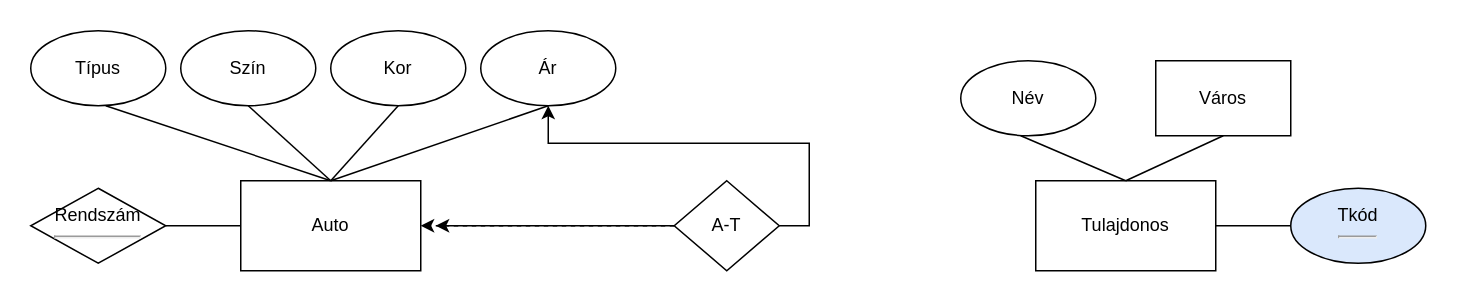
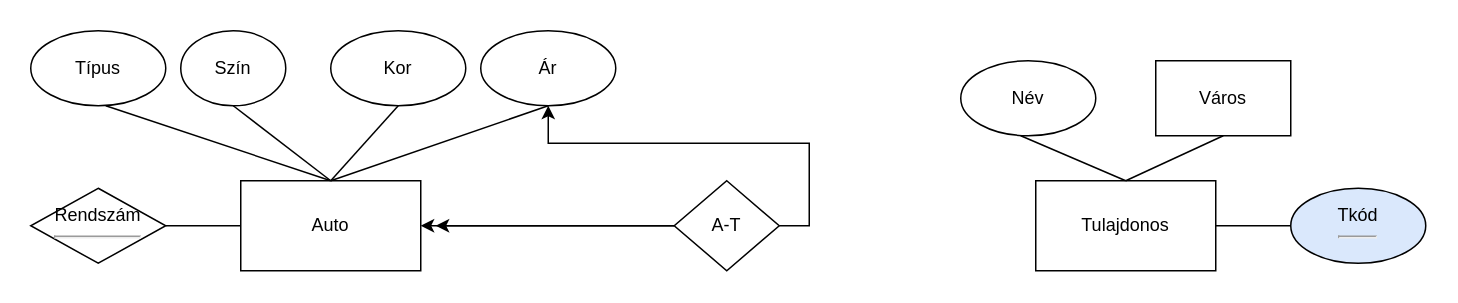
(248, 68) -> (233, 68)
(434, 226) -> (434, 226)
